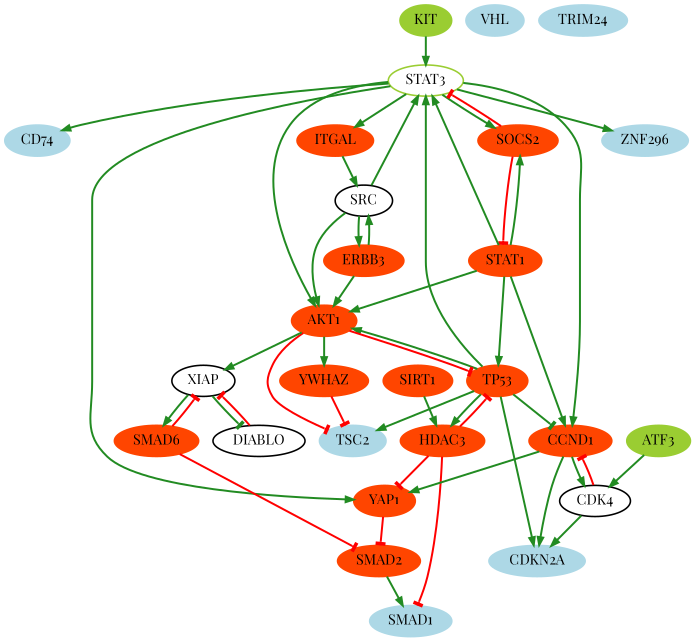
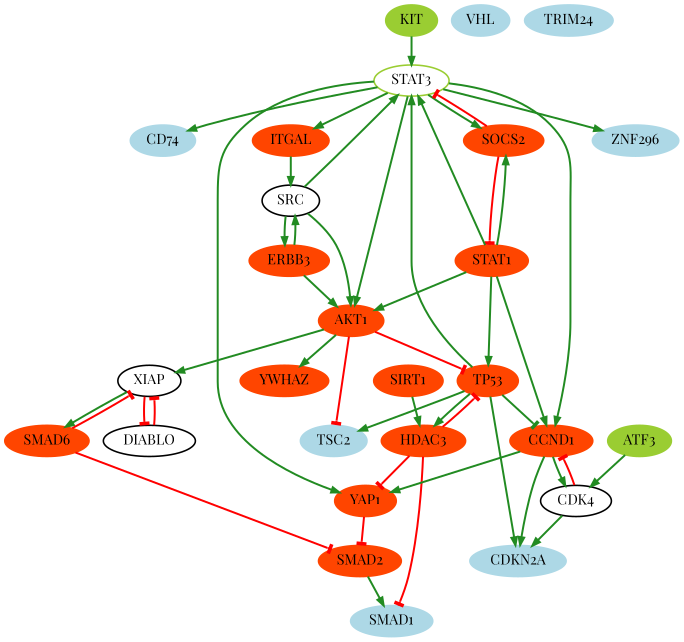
(419, 349) -> none
(338, 409) -> none
(225, 410) -> (144, 409)
